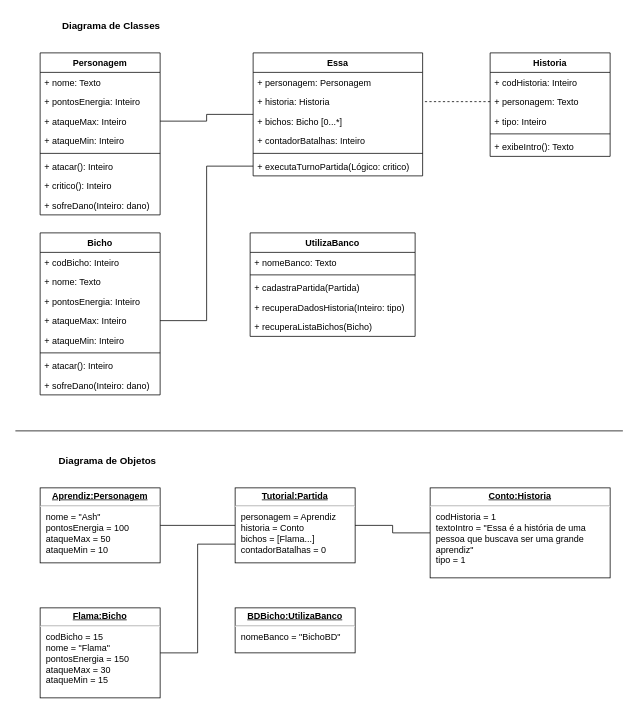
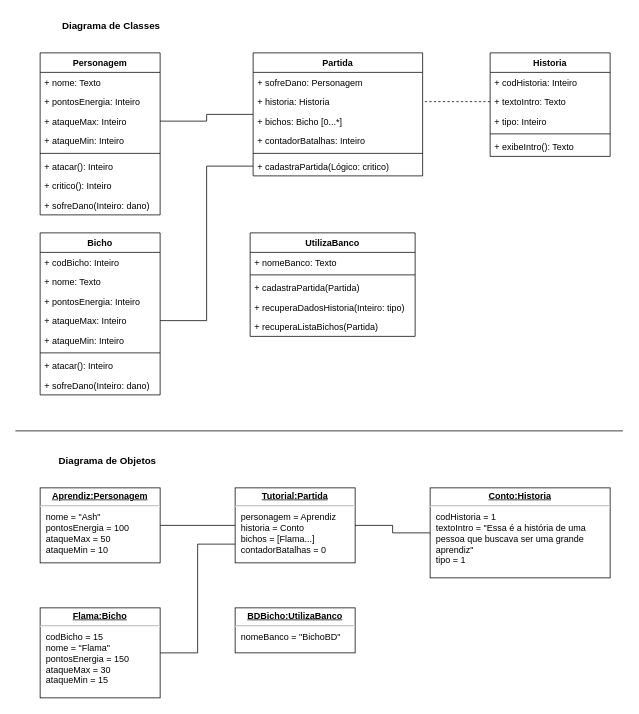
(338, 63) -> (338, 63)
(314, 83) -> (312, 83)
(539, 102) -> (539, 102)
(345, 167) -> (335, 167)
(320, 327) -> (325, 327)
